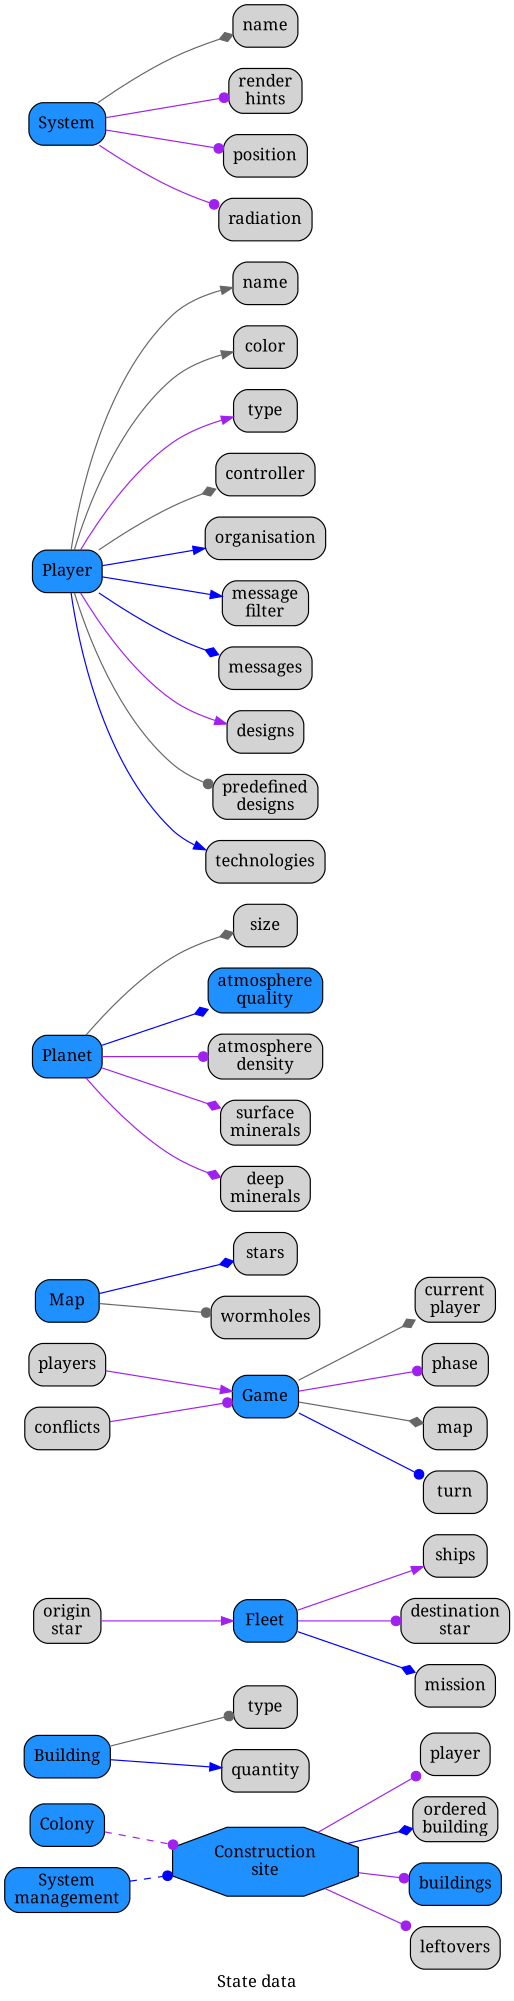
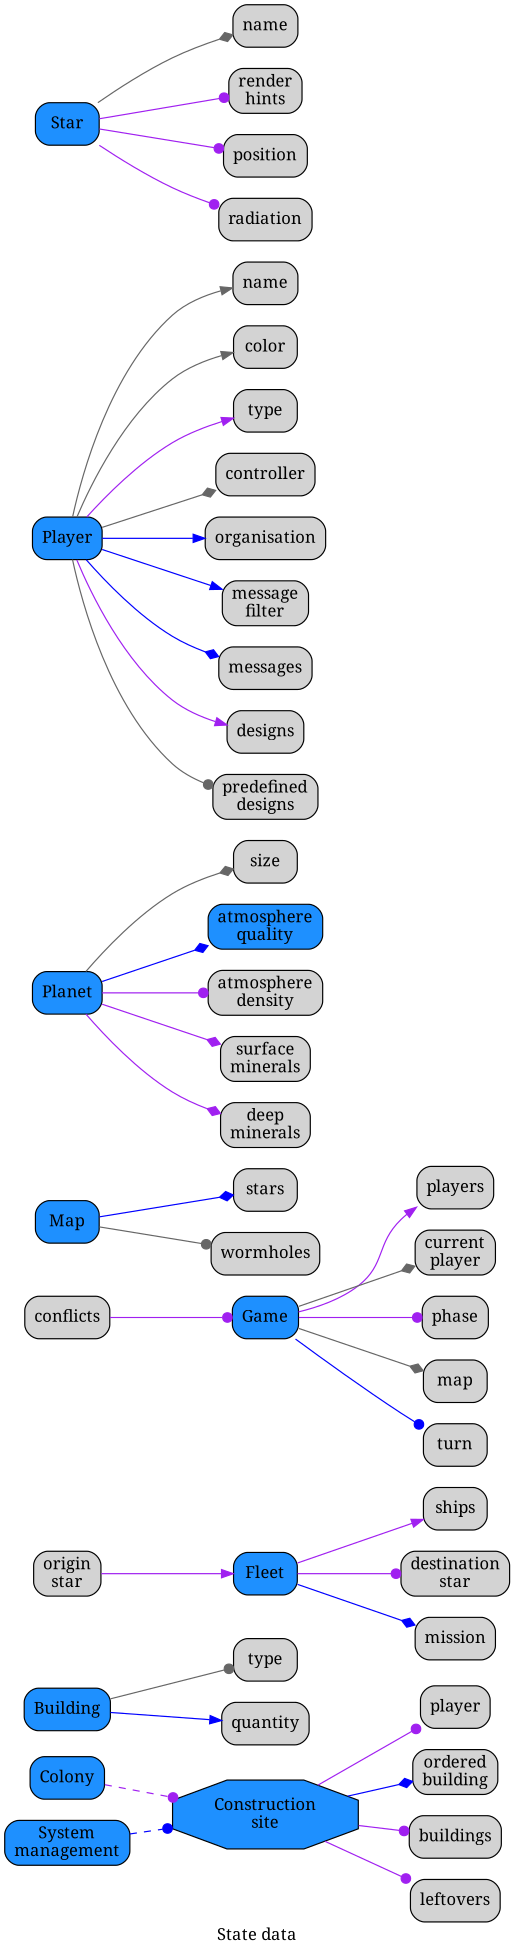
(67, 124) -> (67, 124)
(265, 862) -> none
(163, 1380) -> (371, 1272)
(455, 1884) -> (455, 1837)
